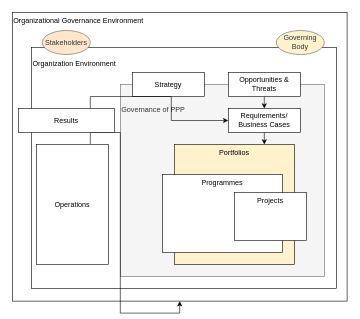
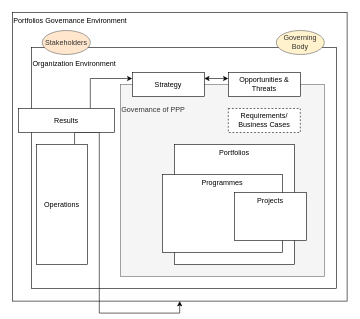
(82, 21) -> (75, 21)
none -> (216, 78)
(264, 103) -> none
(196, 120) -> (108, 78)
(264, 120) -> (264, 120)
(264, 134) -> none
(234, 153) -> (234, 153)
(72, 204) -> (62, 204)
